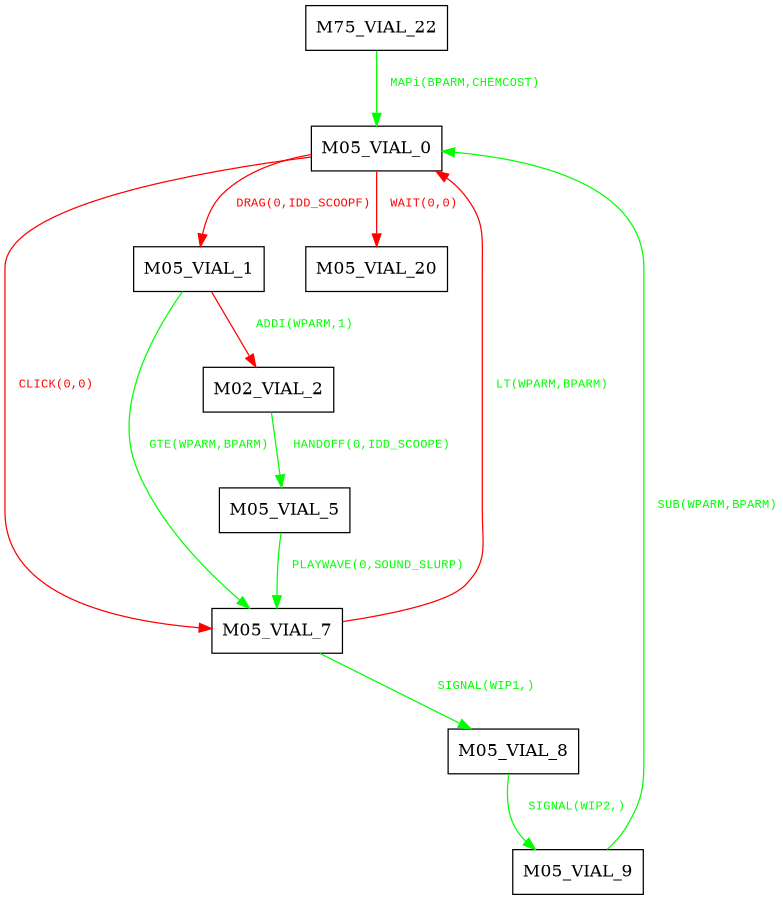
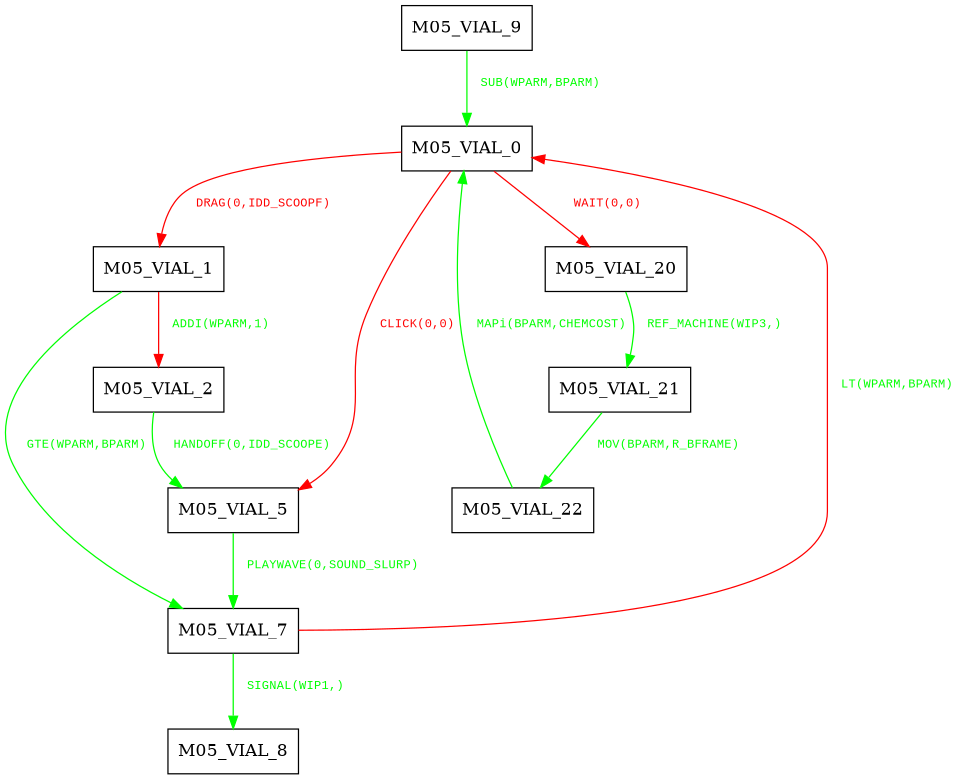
(377, 28) -> (523, 510)
(5, 344) -> (363, 323)
(268, 390) -> (159, 390)
none -> (620, 390)
(509, 810) -> none
